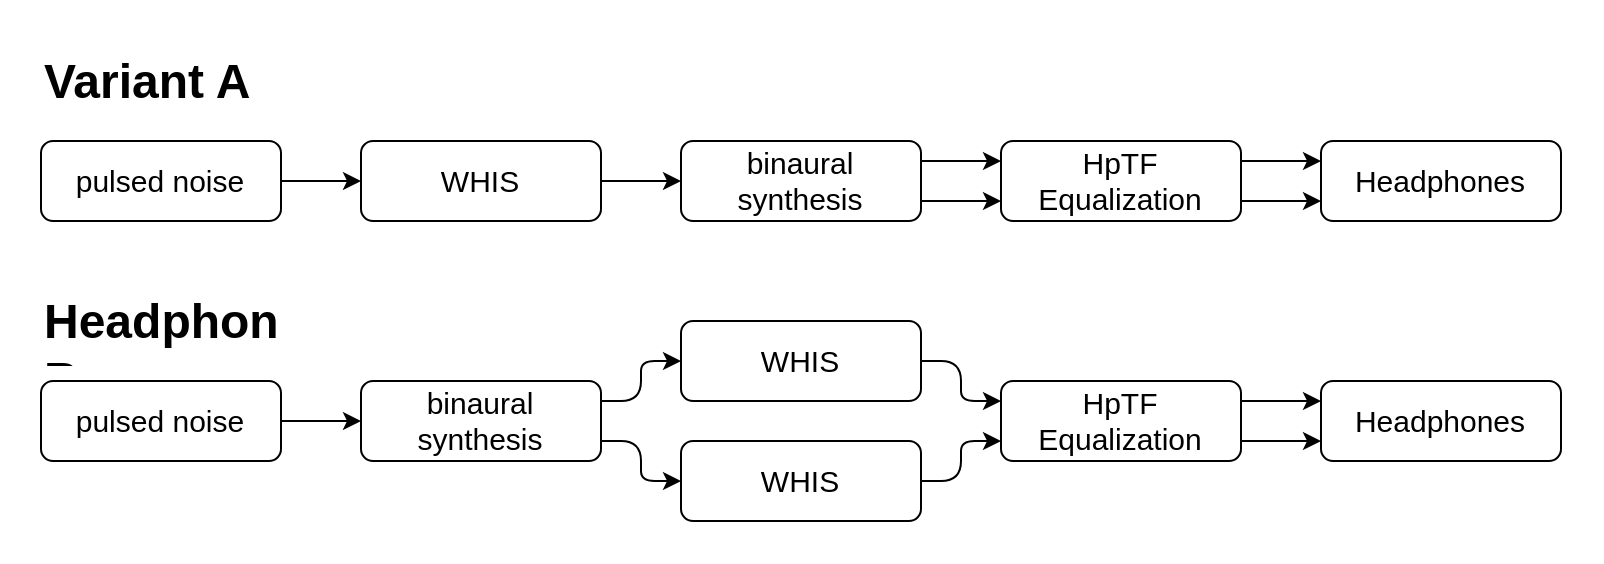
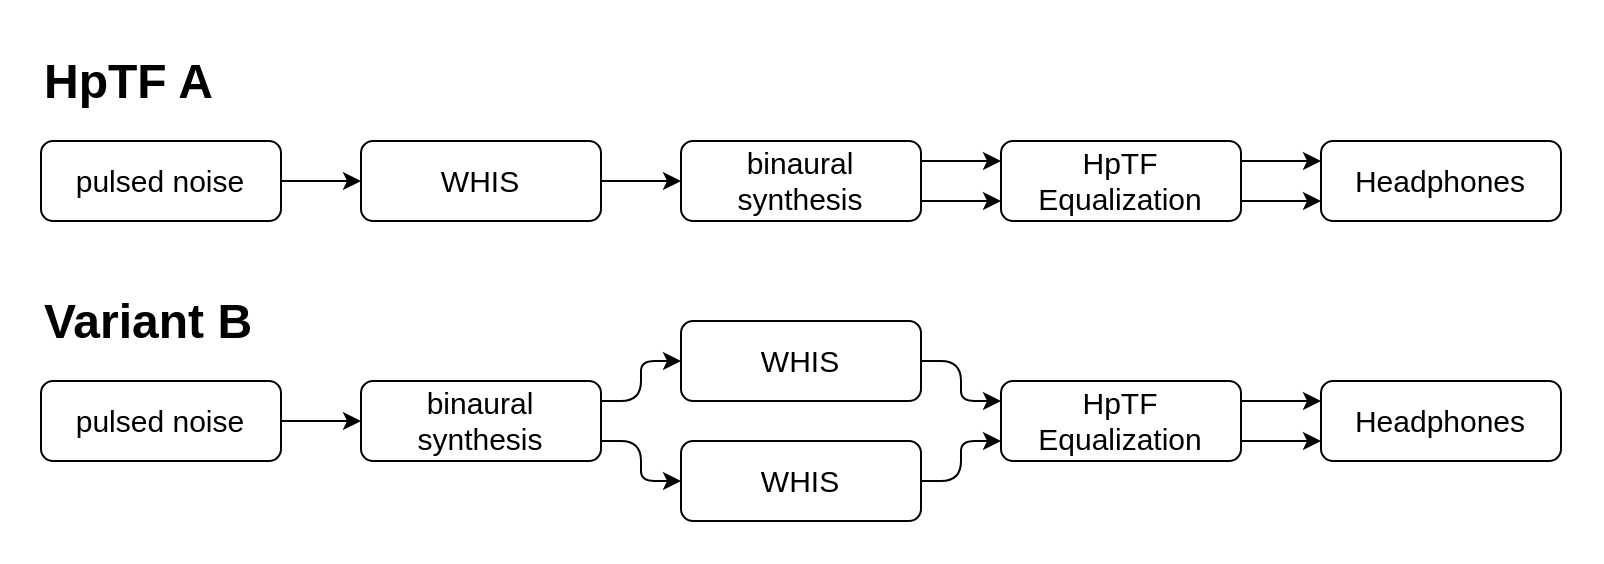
(99, 69) -> (82, 69)
(123, 309) -> (99, 309)
